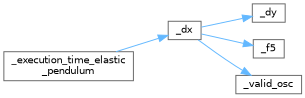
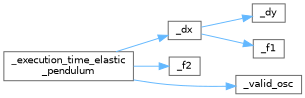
(269, 49) -> (269, 49)
(220, 56) -> (180, 85)
none -> (185, 66)
